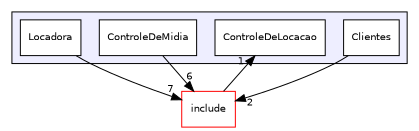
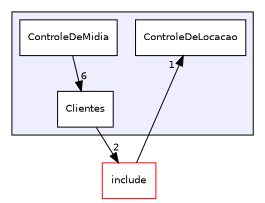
(51, 38) -> none
(175, 70) -> (76, 69)
